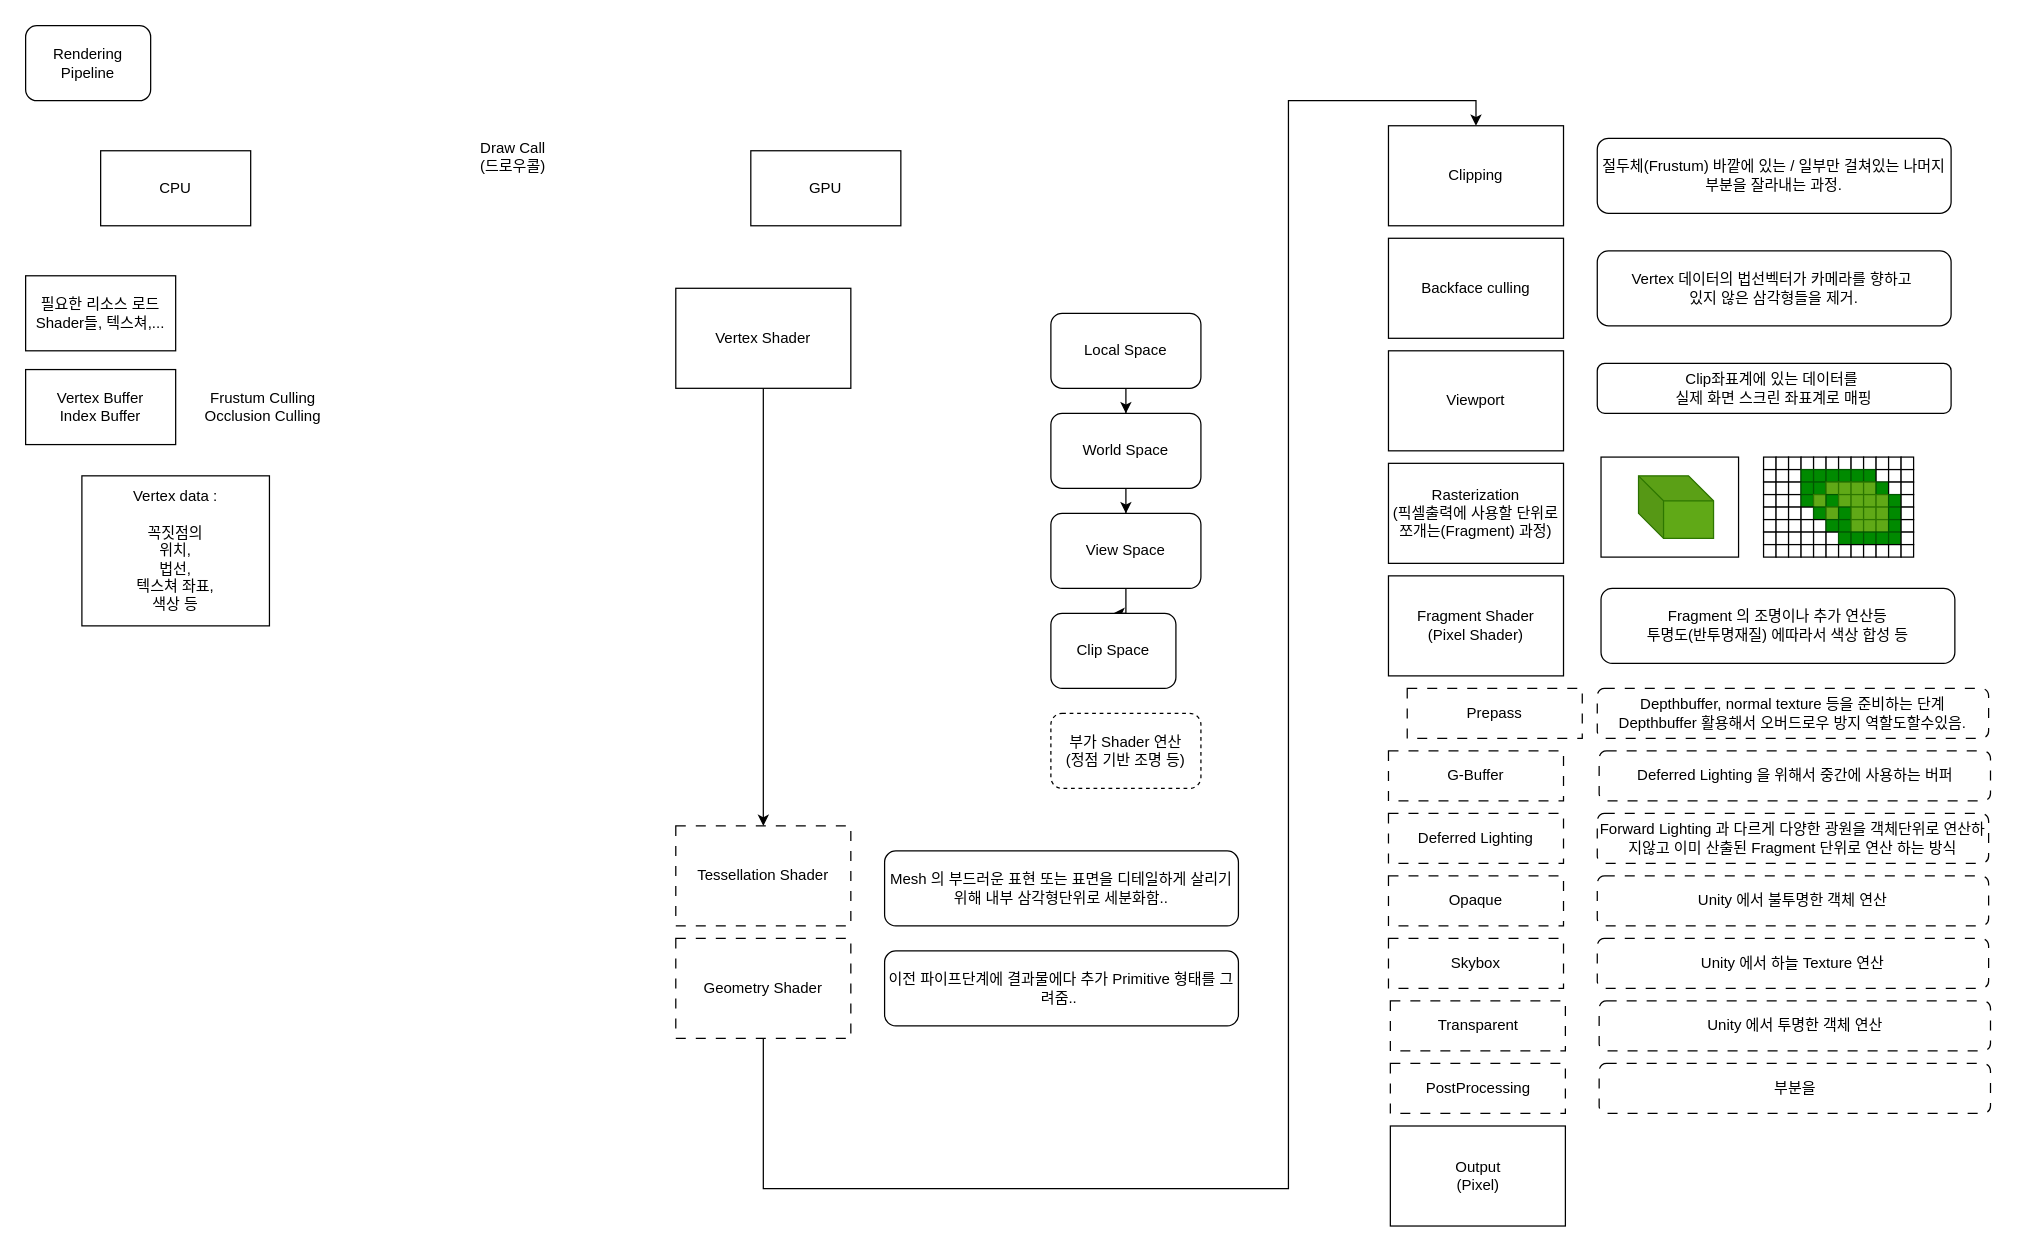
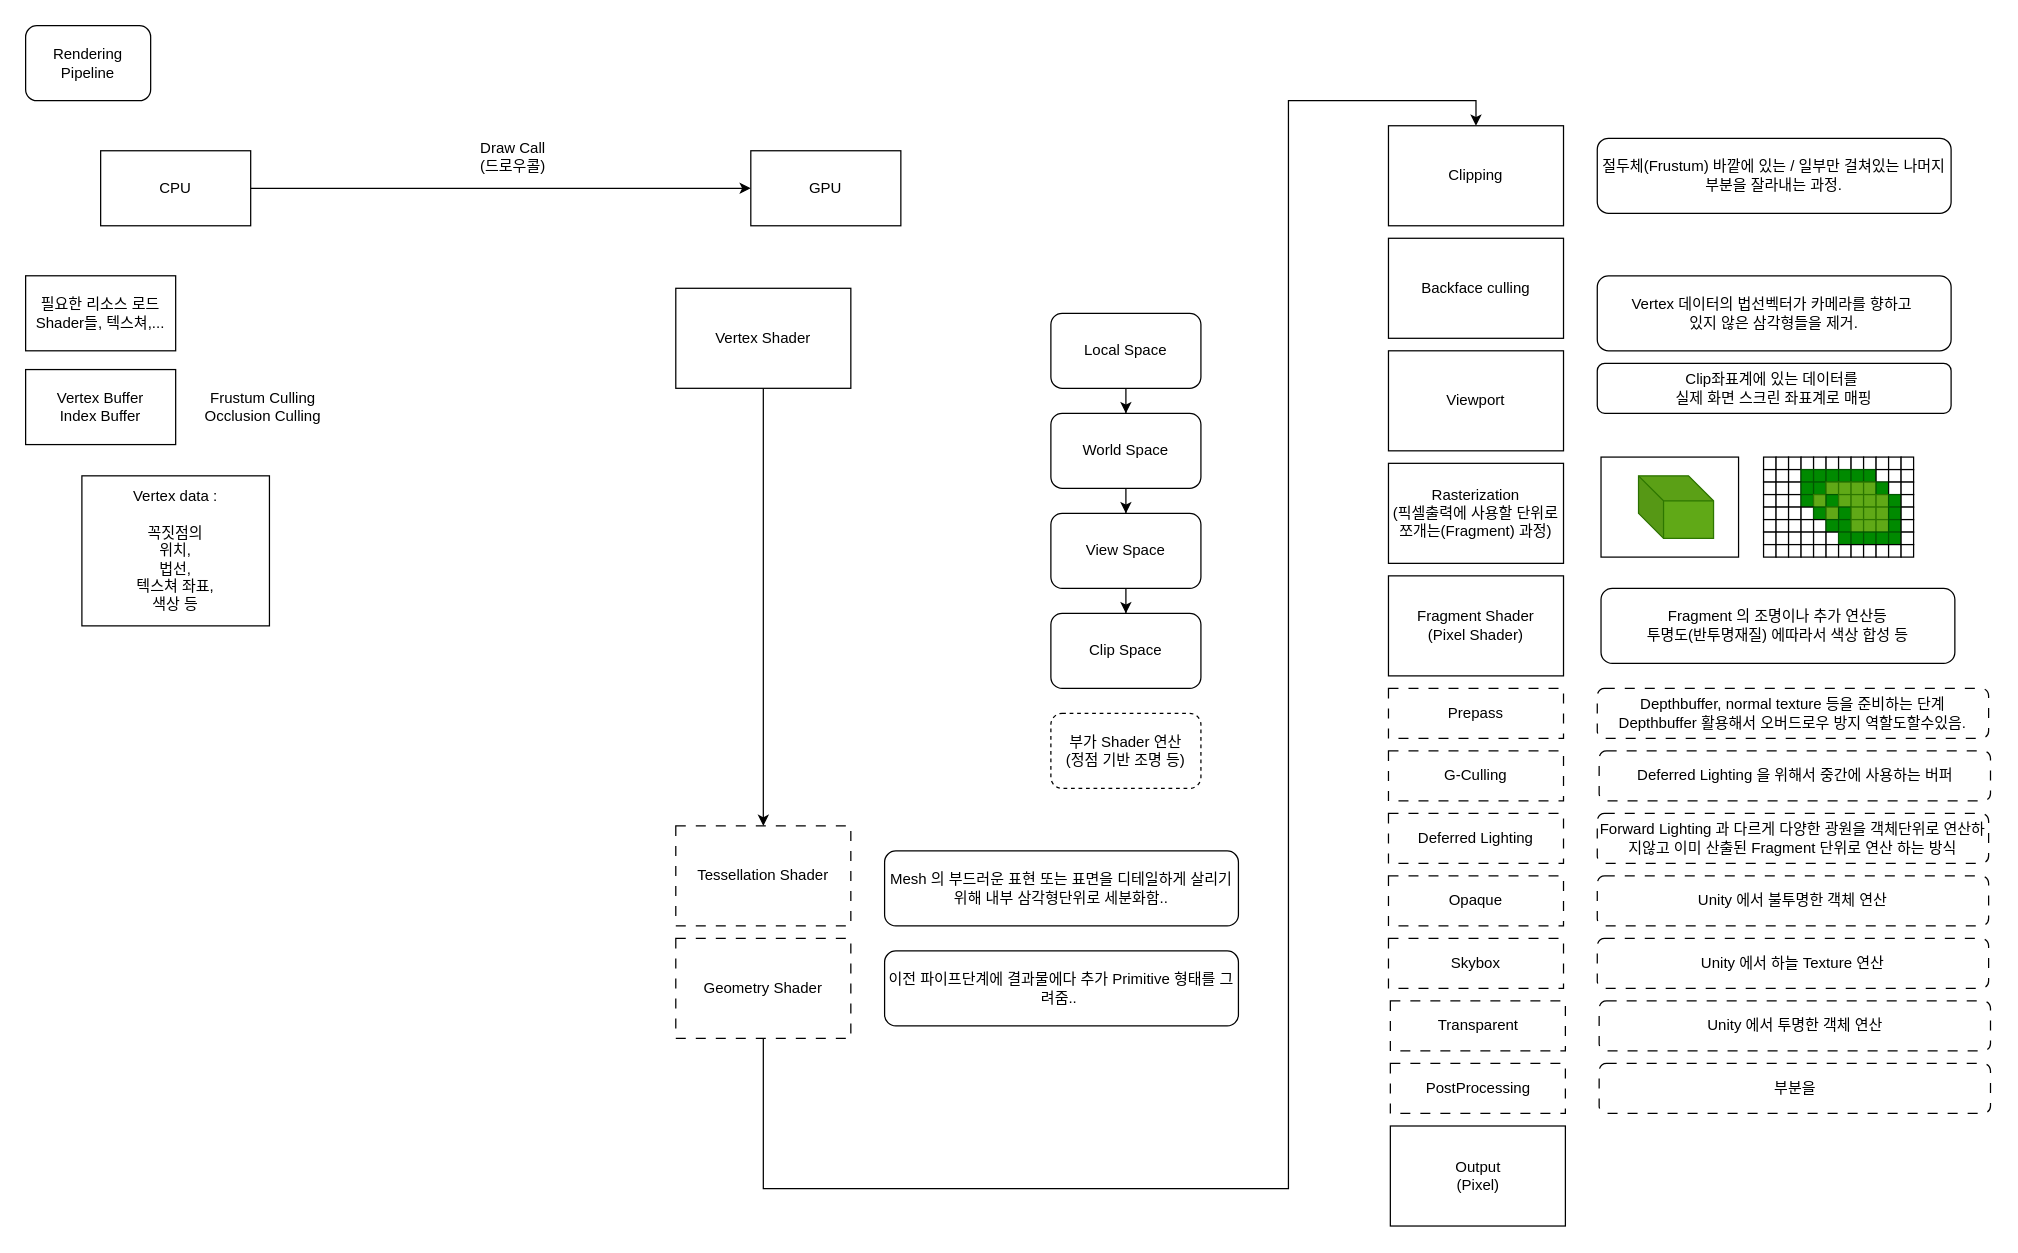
none -> (497, 188)
(1774, 288) -> (1774, 313)
(1113, 651) -> (1126, 651)
(1494, 713) -> (1476, 713)
(1476, 776) -> (1476, 776)
